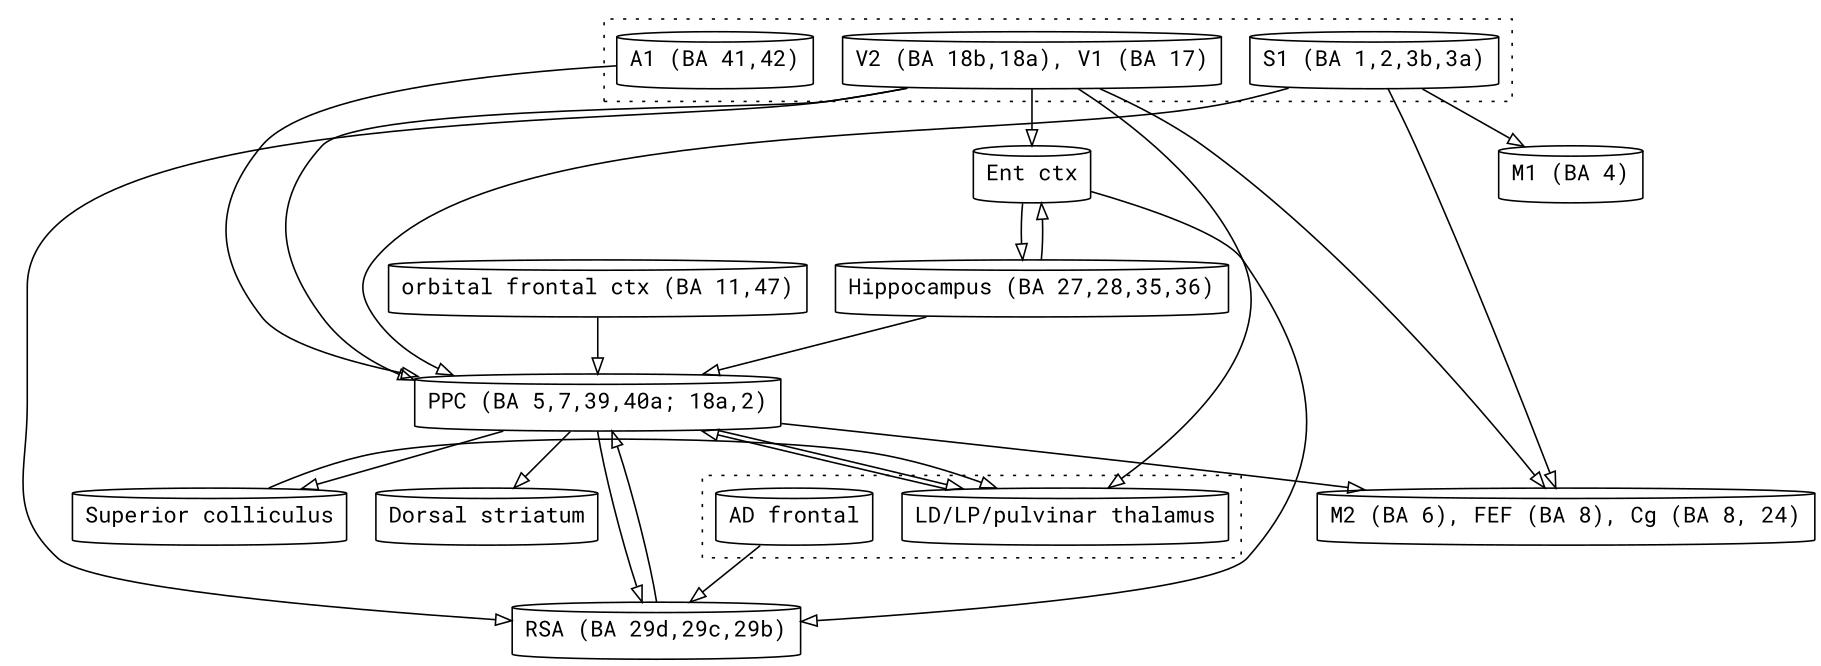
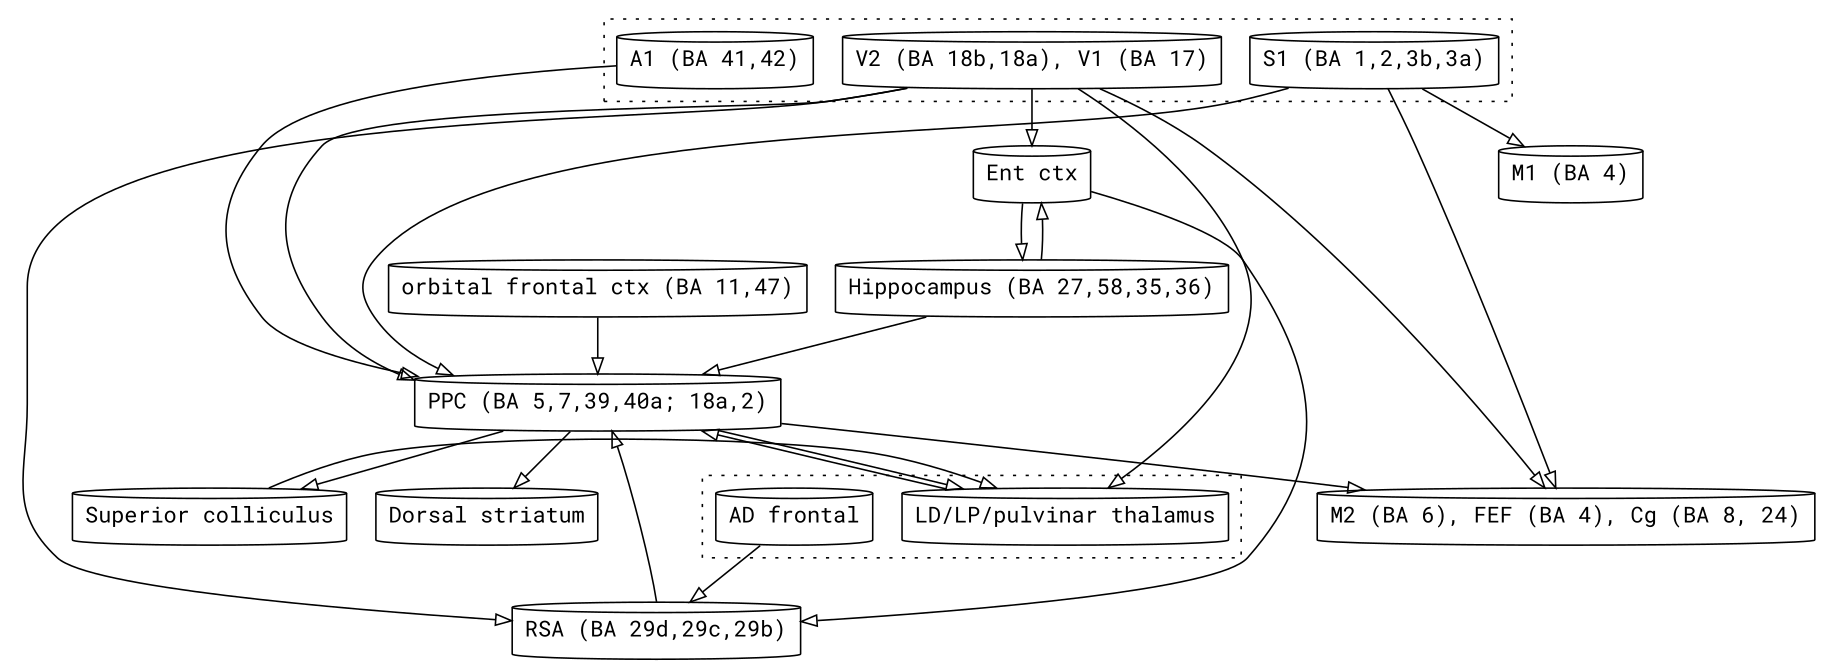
(1032, 288) -> (1032, 288)
(615, 509) -> none
(1566, 517) -> (1566, 517)
